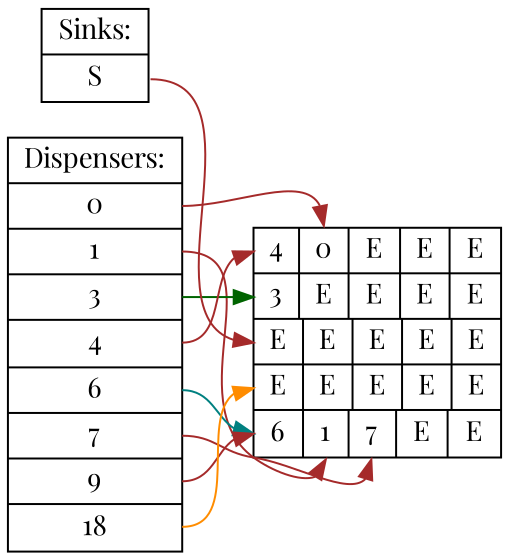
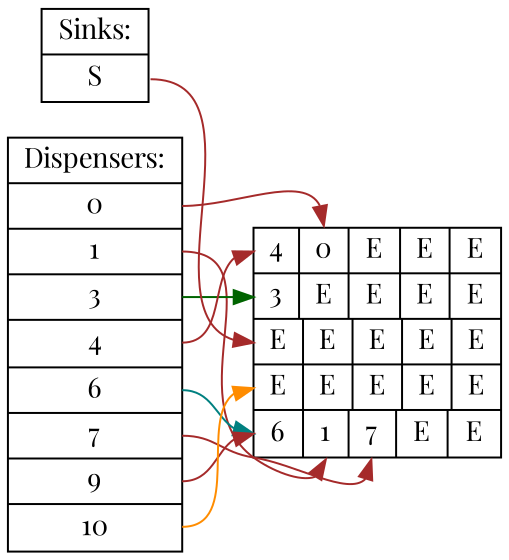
(95, 527) -> (95, 527)
